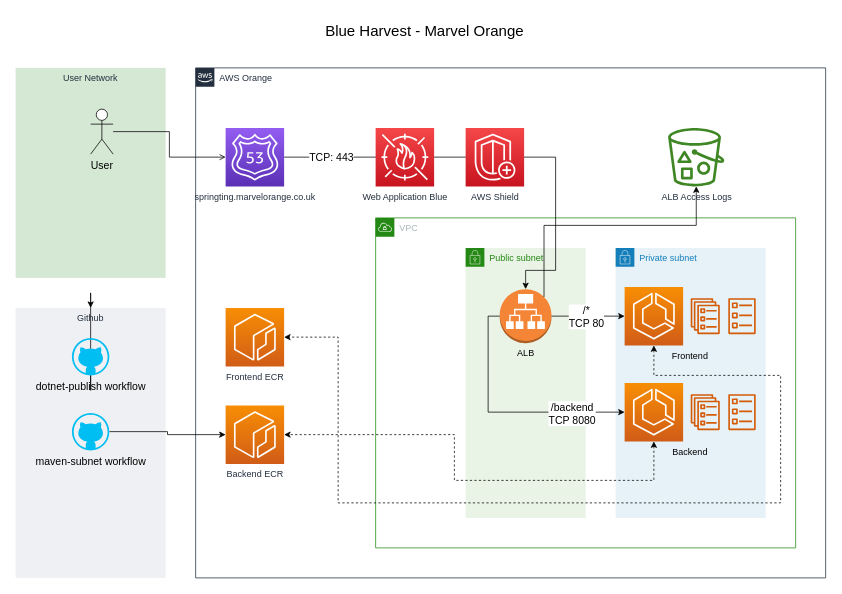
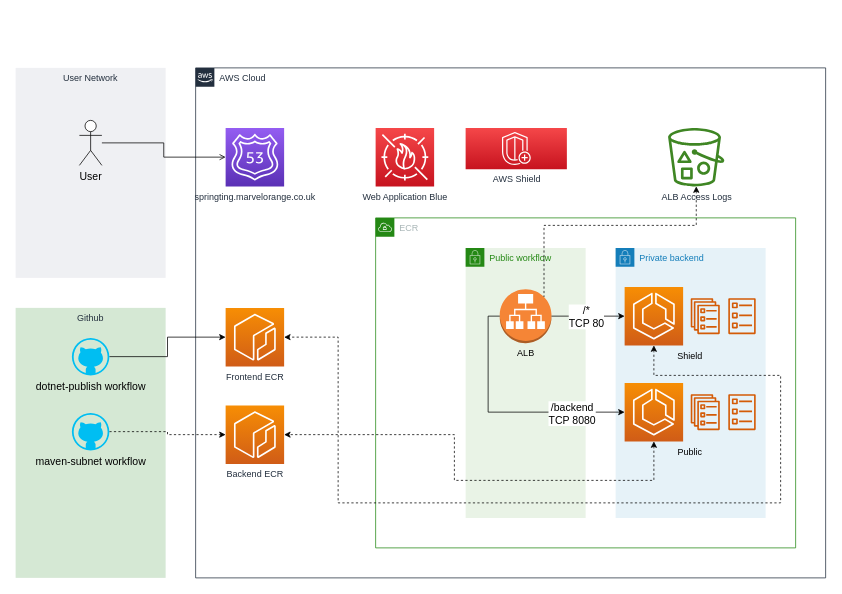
(424, 30) -> none
(243, 79) -> (240, 79)
(102, 132) -> (90, 143)
(495, 157) -> (516, 149)
(90, 173) -> (90, 173)
(555, 194) -> none
(636, 225) -> (636, 225)
(407, 229) -> (407, 229)
(519, 259) -> (522, 259)
(672, 259) -> (675, 259)
(90, 316) -> (148, 357)
(90, 318) -> (90, 318)
(690, 356) -> (690, 356)
(166, 432) -> (166, 432)
(690, 452) -> (690, 452)
